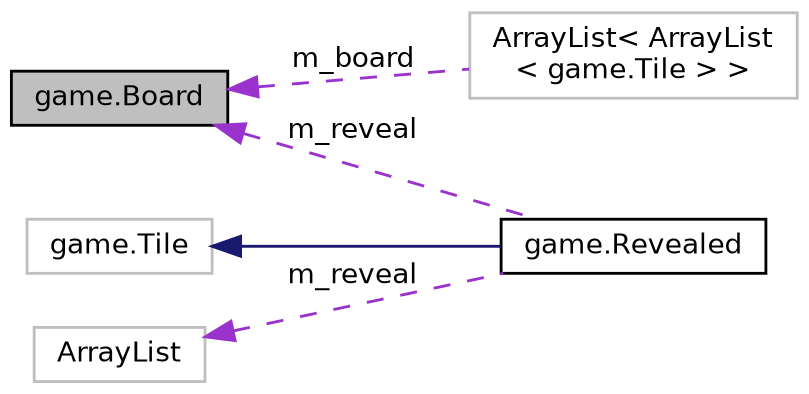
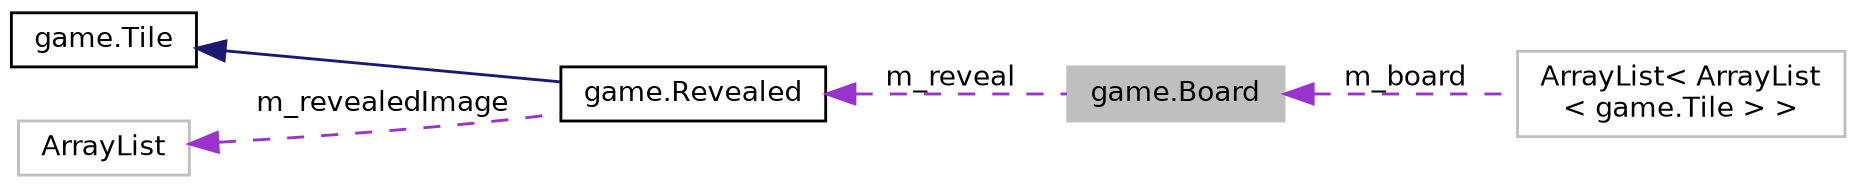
(120, 98) -> (1176, 94)
(390, 176) -> (961, 94)
(120, 246) -> (104, 40)
(349, 276) -> (379, 104)
